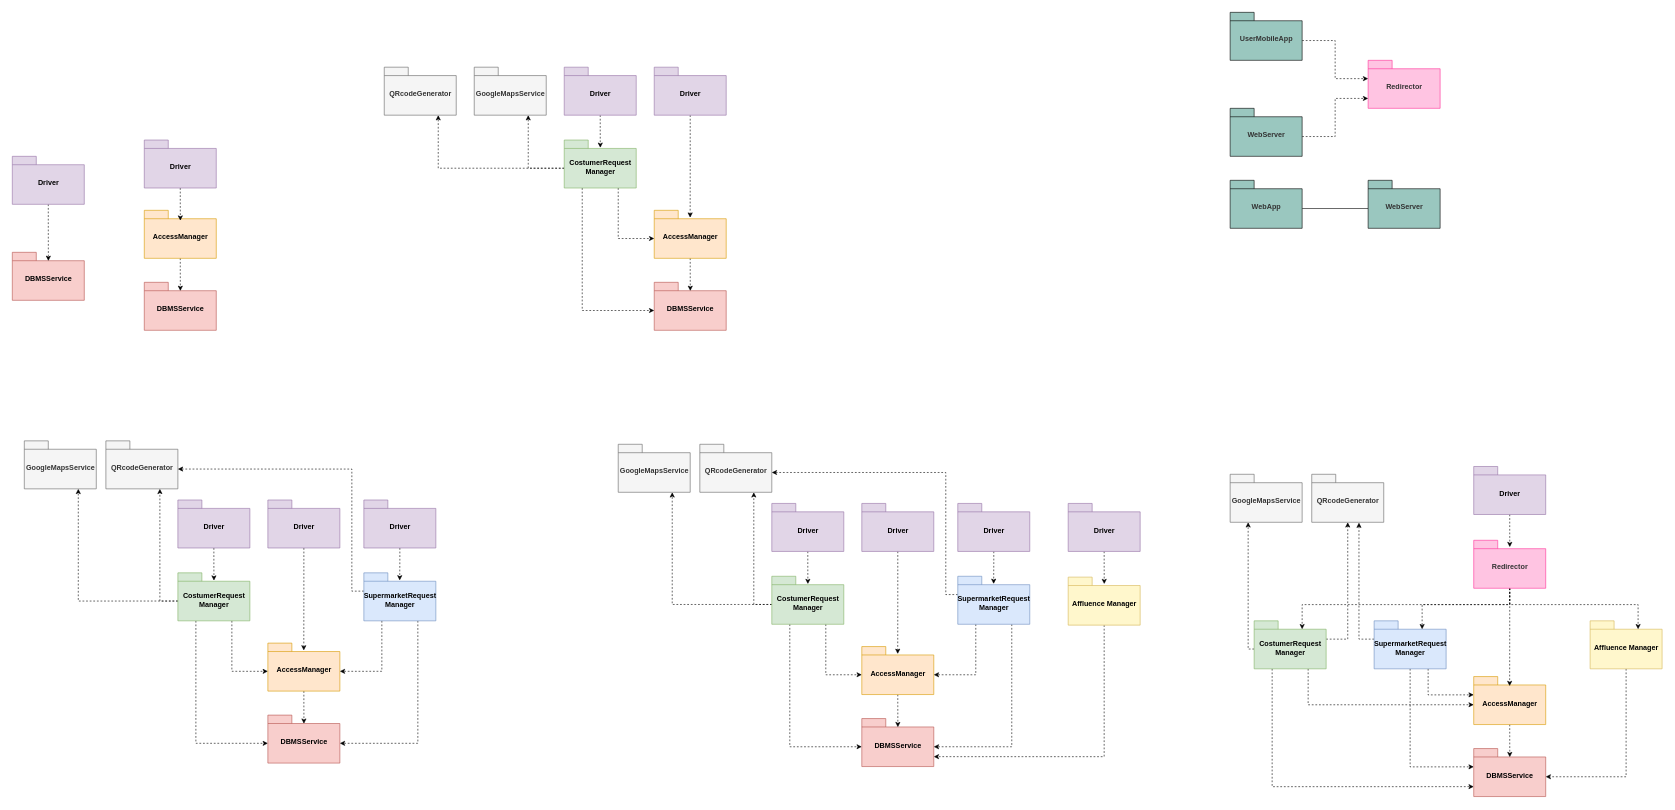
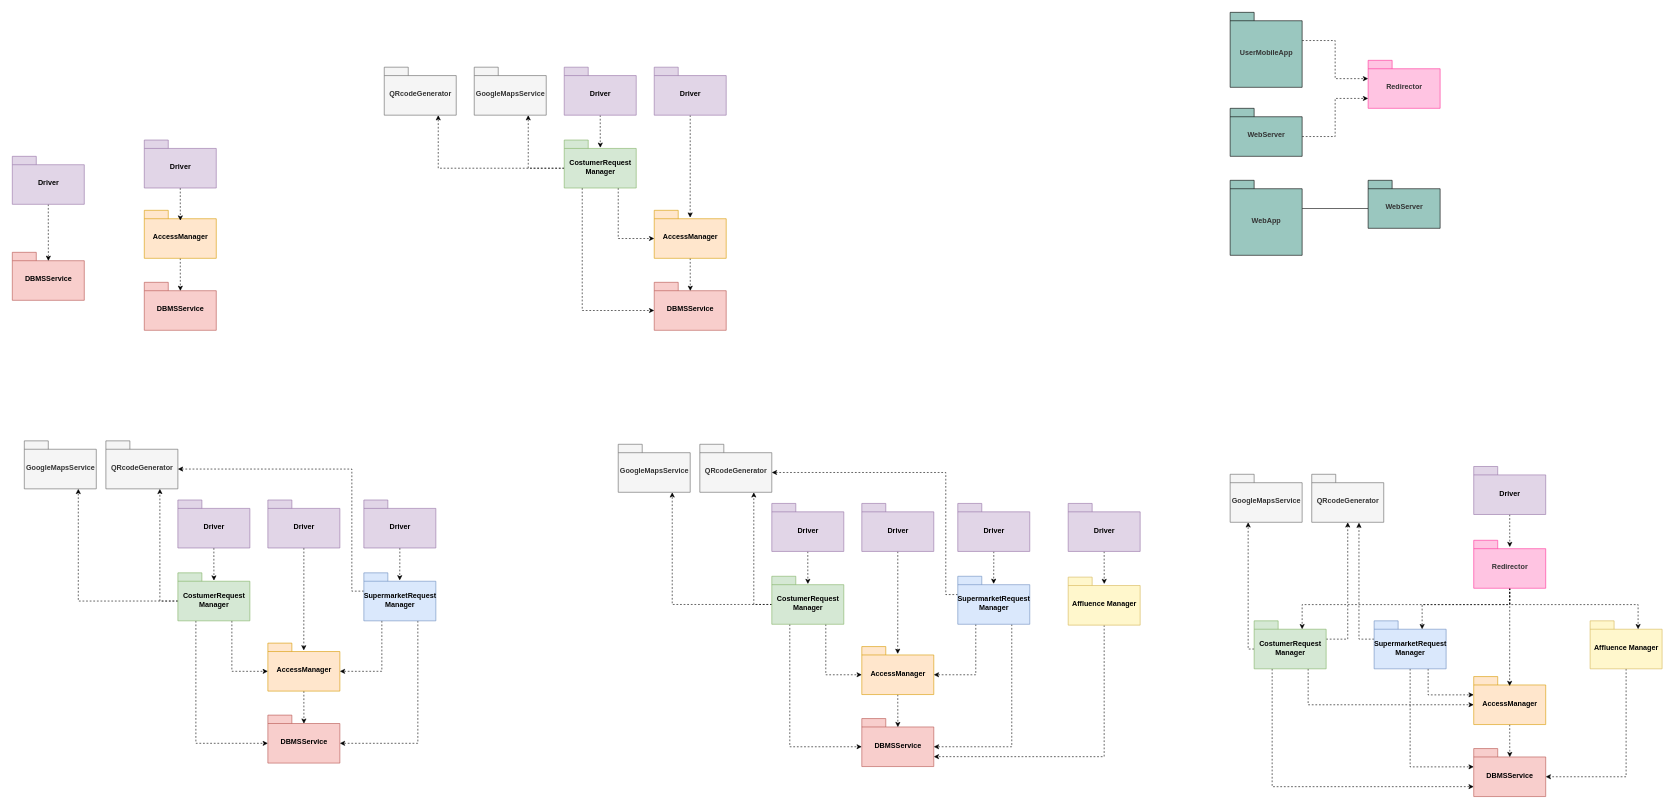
(1266, 36) -> (1266, 50)
(1266, 204) -> (1266, 218)
